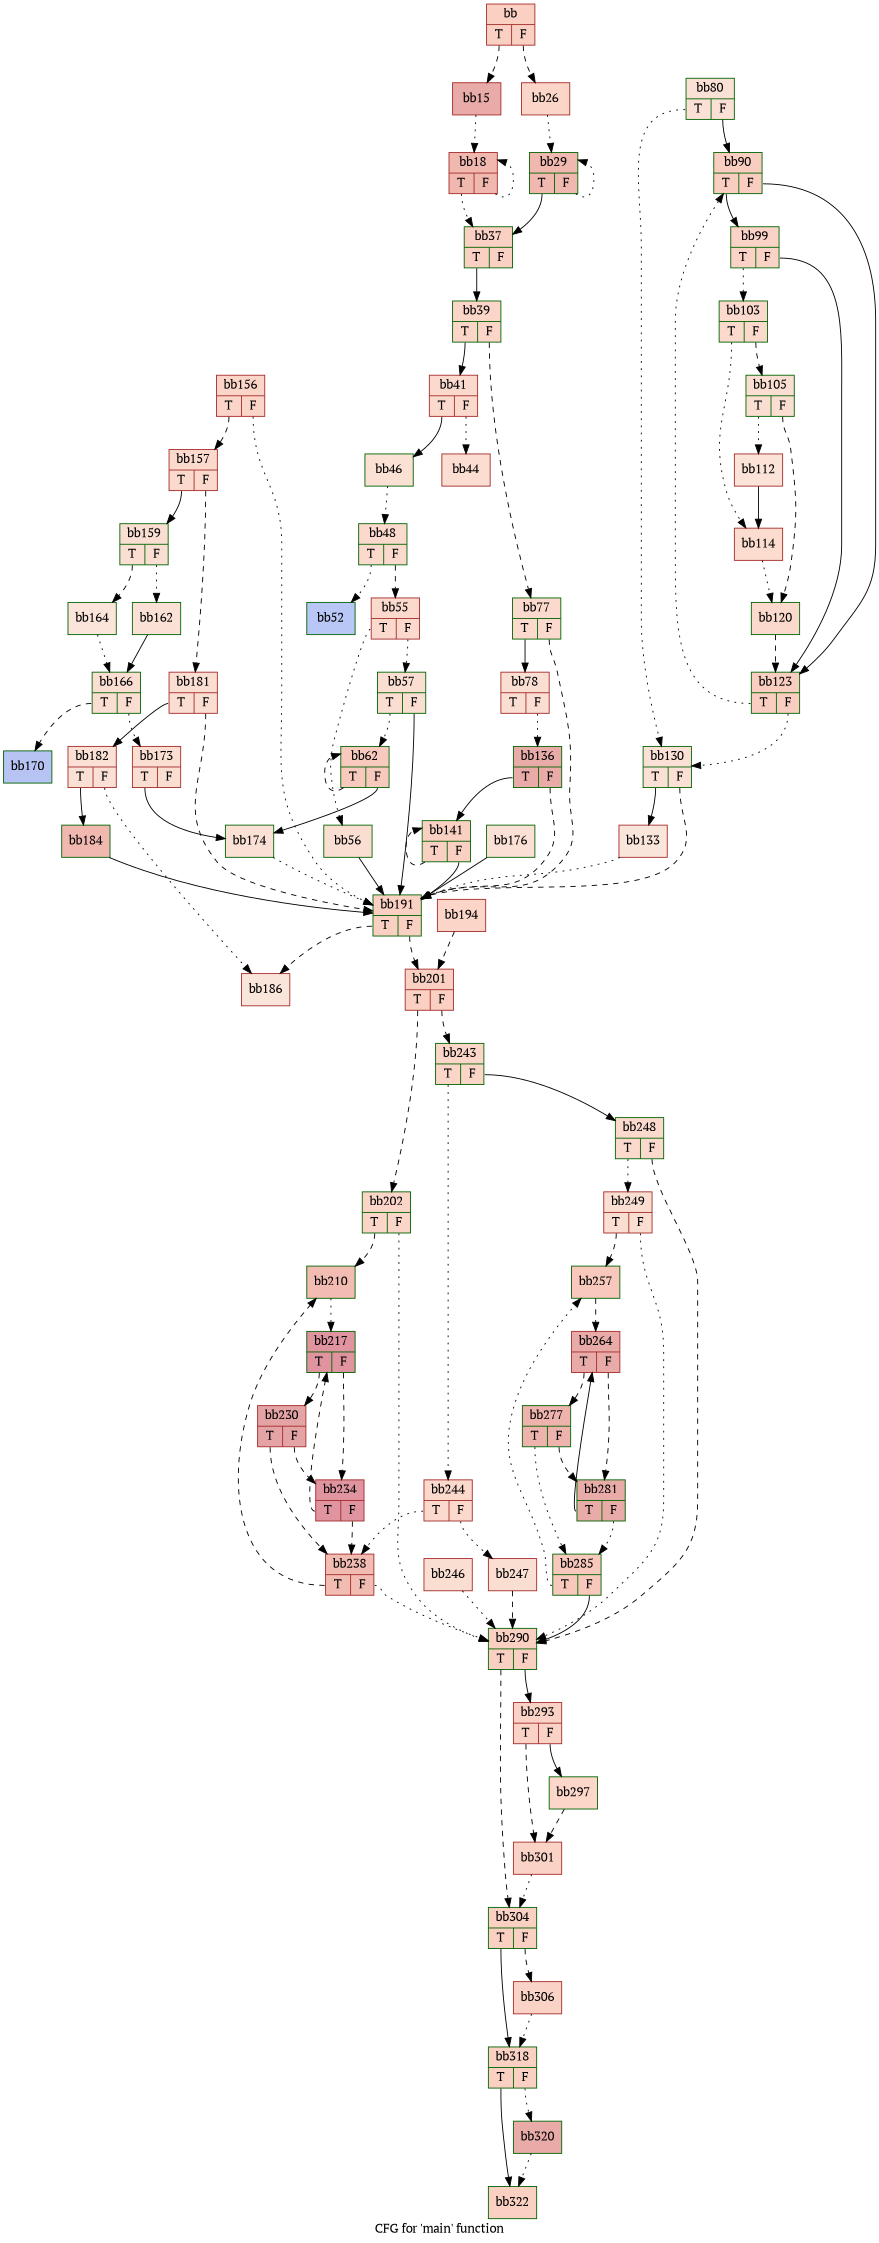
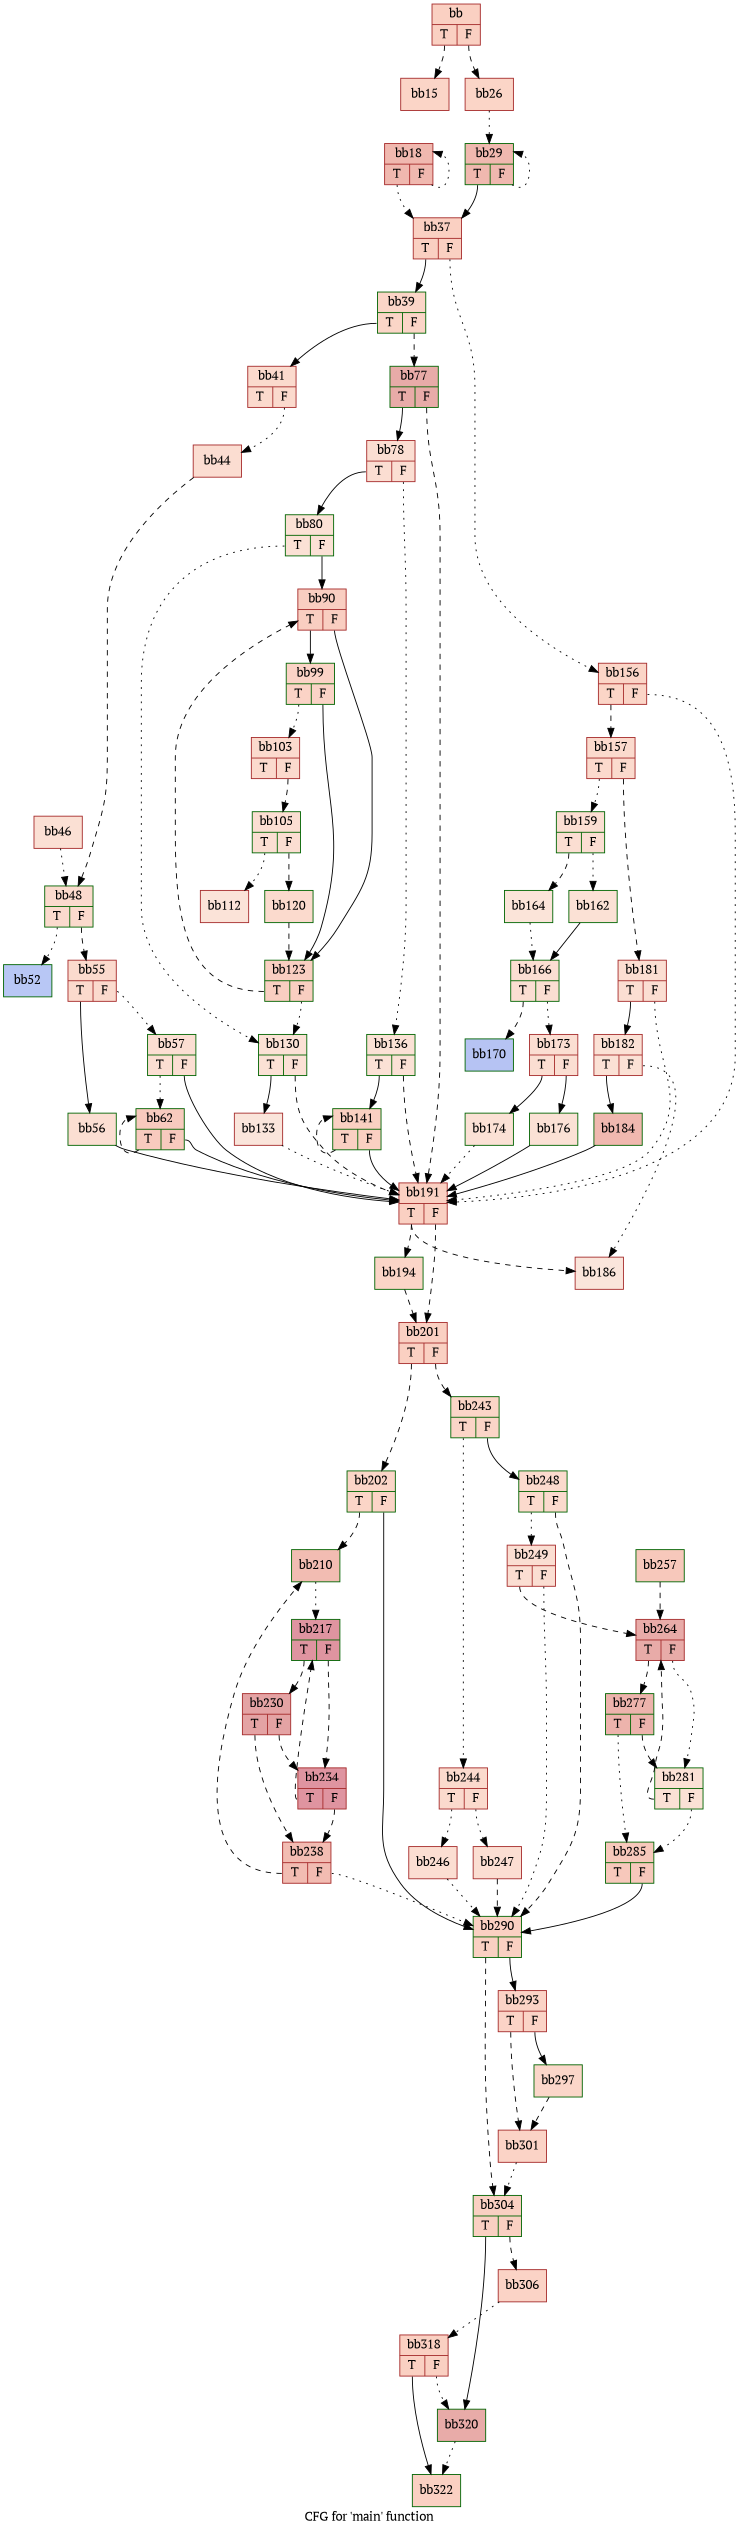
(477, 99) -> (425, 94)
(475, 129) -> none
(738, 173) -> (322, 610)
(488, 247) -> (437, 238)
(743, 322) -> (275, 758)
(435, 436) -> none
(675, 468) -> (175, 807)
(389, 470) -> (58, 832)
none -> (339, 483)
none -> (475, 488)
(179, 504) -> (598, 791)
(758, 544) -> none
(537, 619) -> (414, 387)
none -> (107, 664)
(339, 721) -> (83, 1053)
(538, 767) -> (391, 1055)
(332, 813) -> (247, 1171)
(218, 863) -> (631, 1164)
(397, 915) -> (423, 1203)
(462, 915) -> (399, 1273)
none -> (565, 1090)
none -> (410, 1237)
(614, 1246) -> (568, 1619)
(609, 1422) -> (694, 1707)
(509, 1441) -> none
(580, 1446) -> (662, 1737)
(399, 1456) -> (384, 1739)
(601, 1500) -> (679, 1788)
(391, 1523) -> (450, 1824)
(503, 1993) -> (479, 2323)
(513, 2068) -> (424, 2356)
